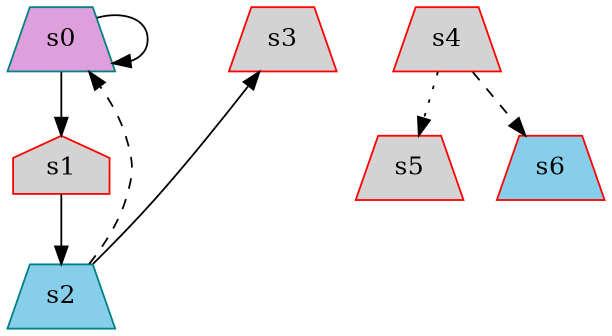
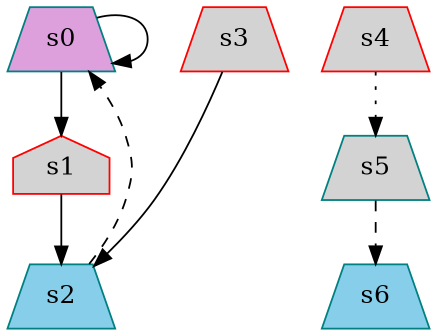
(493, 97) -> (376, 223)
(410, 168) -> (376, 168)
(551, 168) -> (376, 296)
(174, 178) -> (174, 169)
